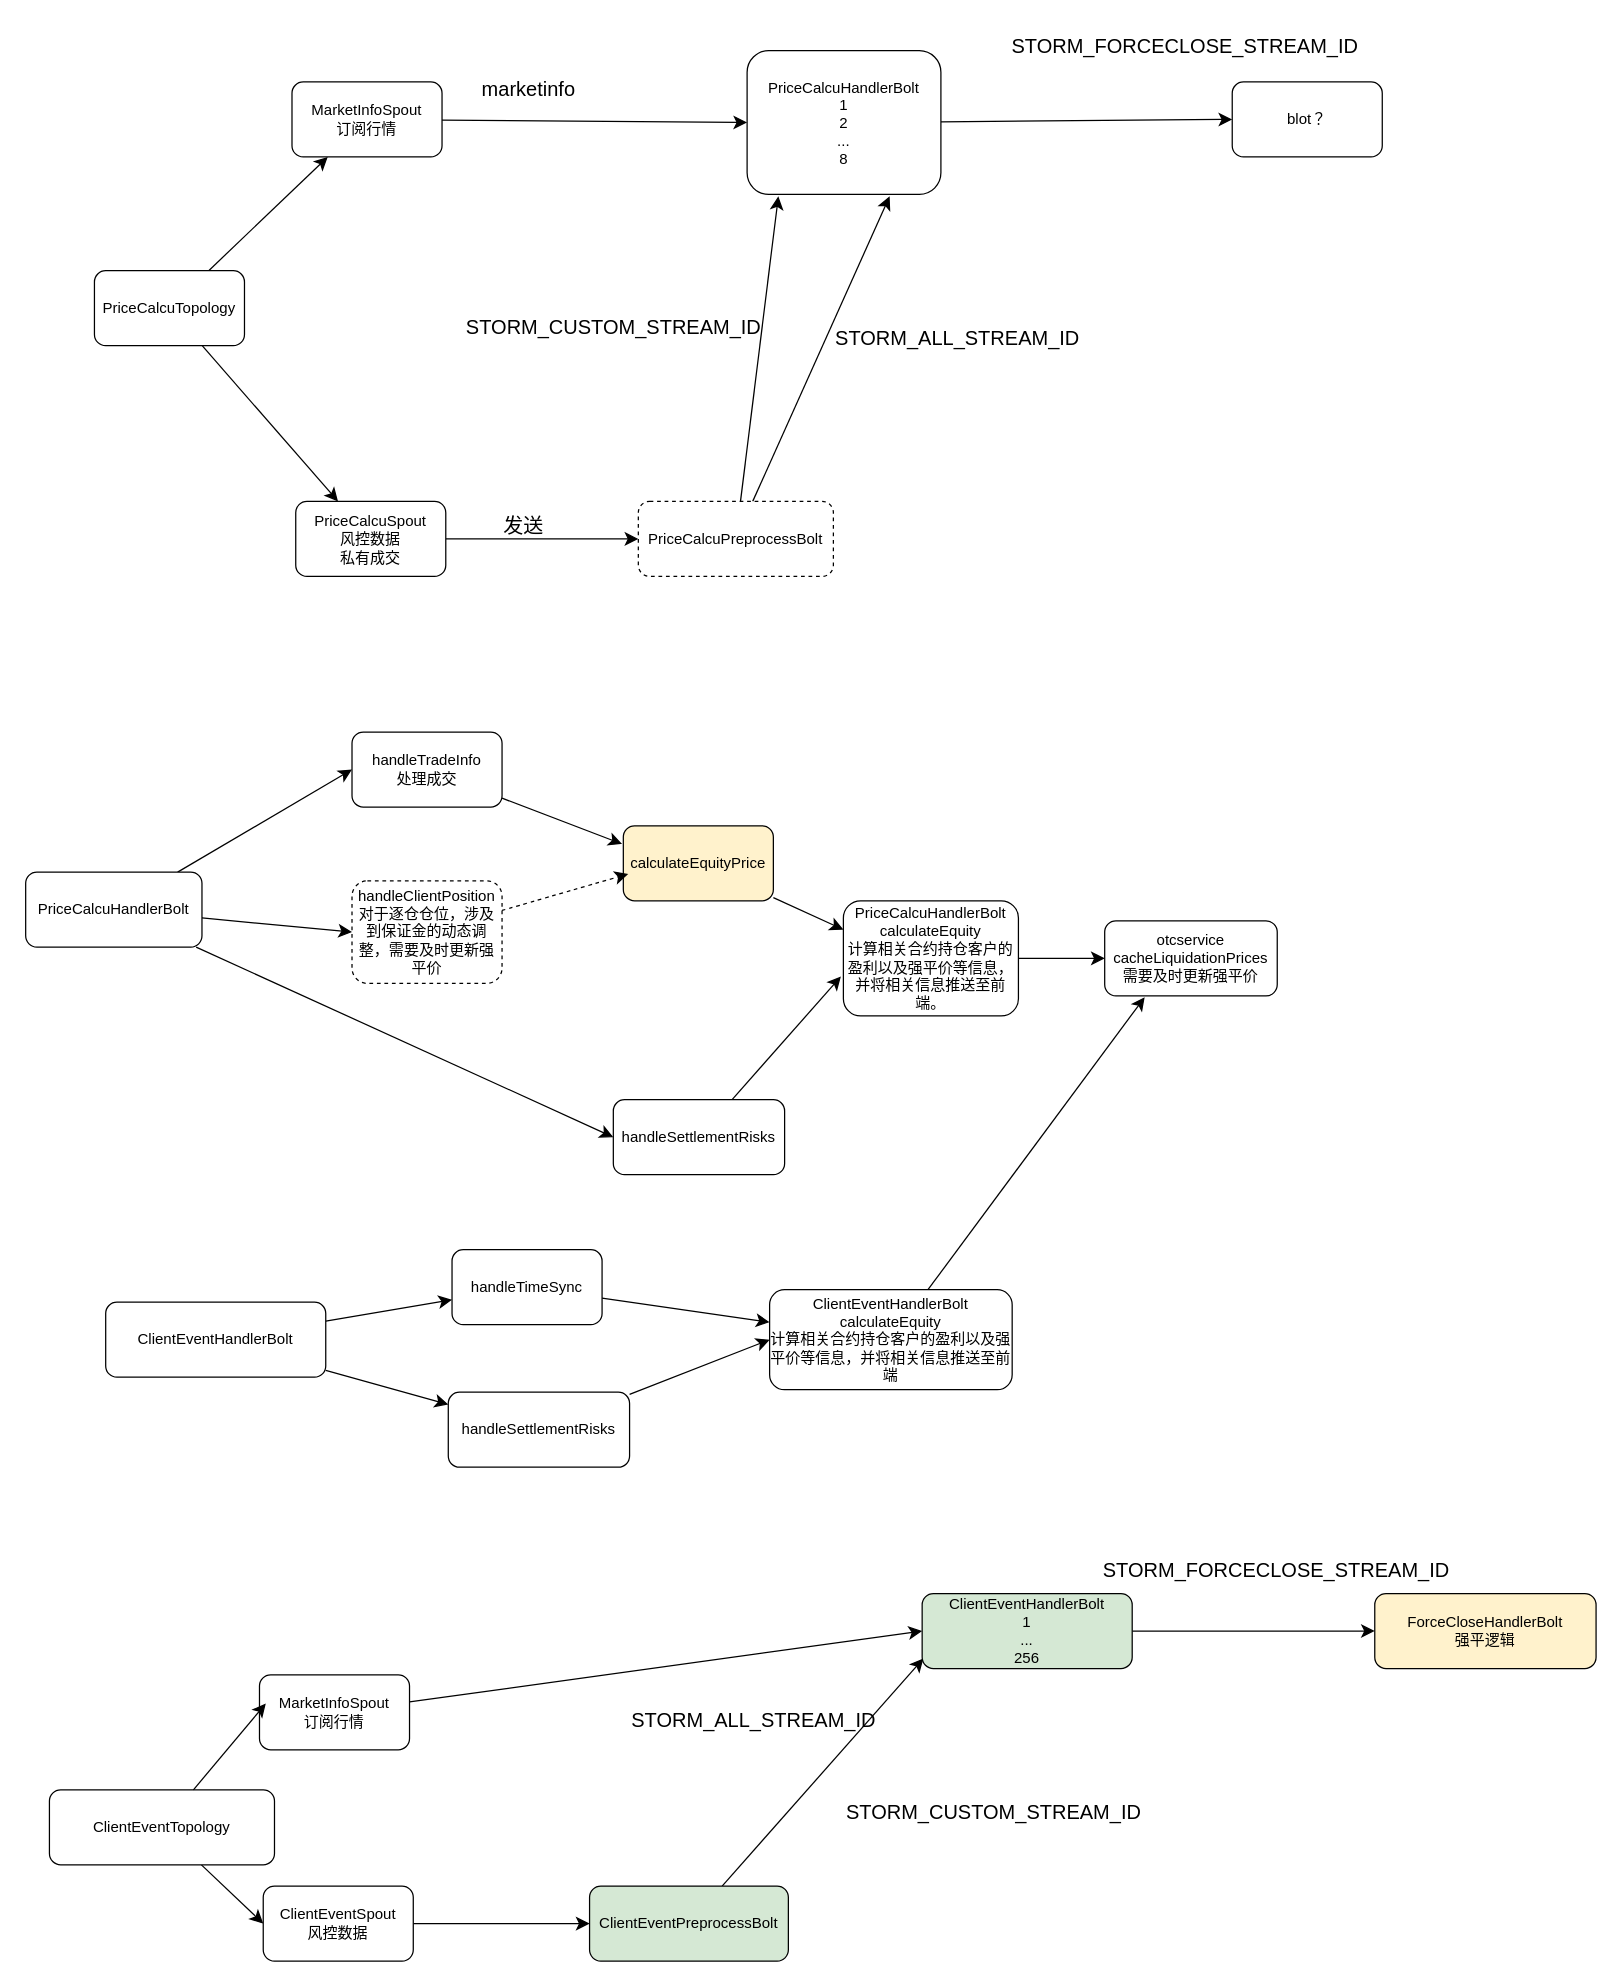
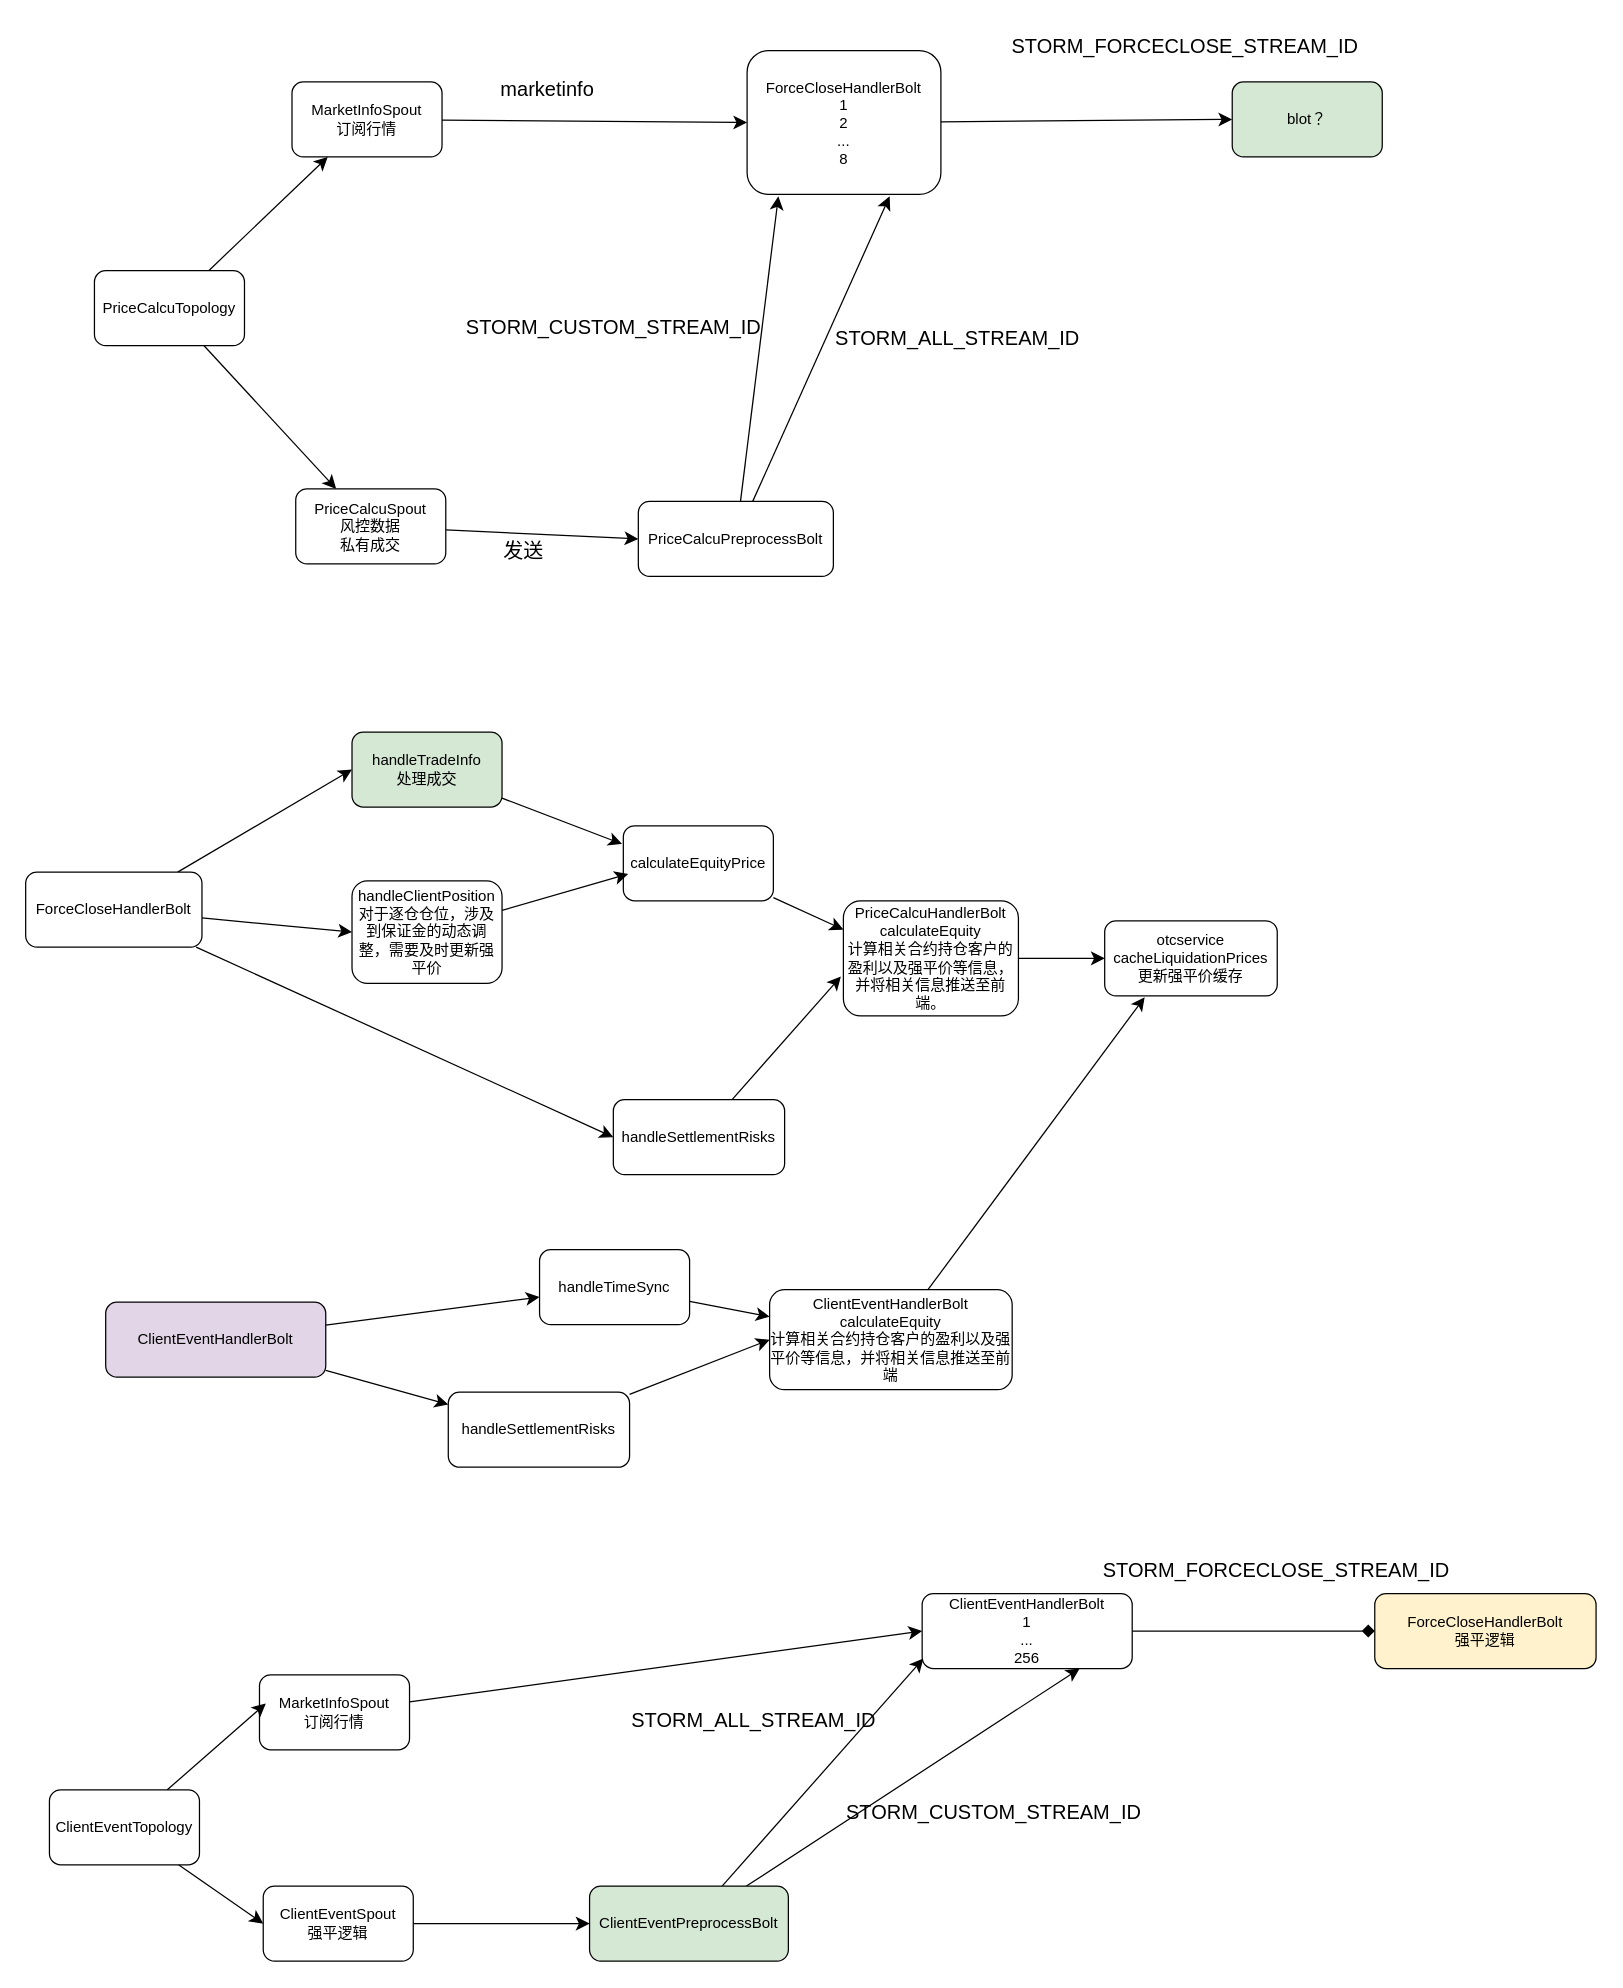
(528, 89) -> (547, 89)
(1307, 119) -> (1307, 119)
(844, 123) -> (844, 123)
(523, 525) -> (523, 550)
(371, 539) -> (371, 526)
(736, 539) -> (736, 539)
(427, 769) -> (427, 769)
(698, 863) -> (698, 863)
(561, 893) -> (561, 893)
(114, 909) -> (114, 909)
(427, 932) -> (427, 932)
(1191, 958) -> (1191, 958)
(527, 1287) -> (614, 1287)
(216, 1339) -> (216, 1339)
(1027, 1631) -> (1027, 1631)
(1363, 1631) -> (1361, 1631)
none -> (910, 1779)
(162, 1827) -> (124, 1827)
(338, 1923) -> (338, 1923)
